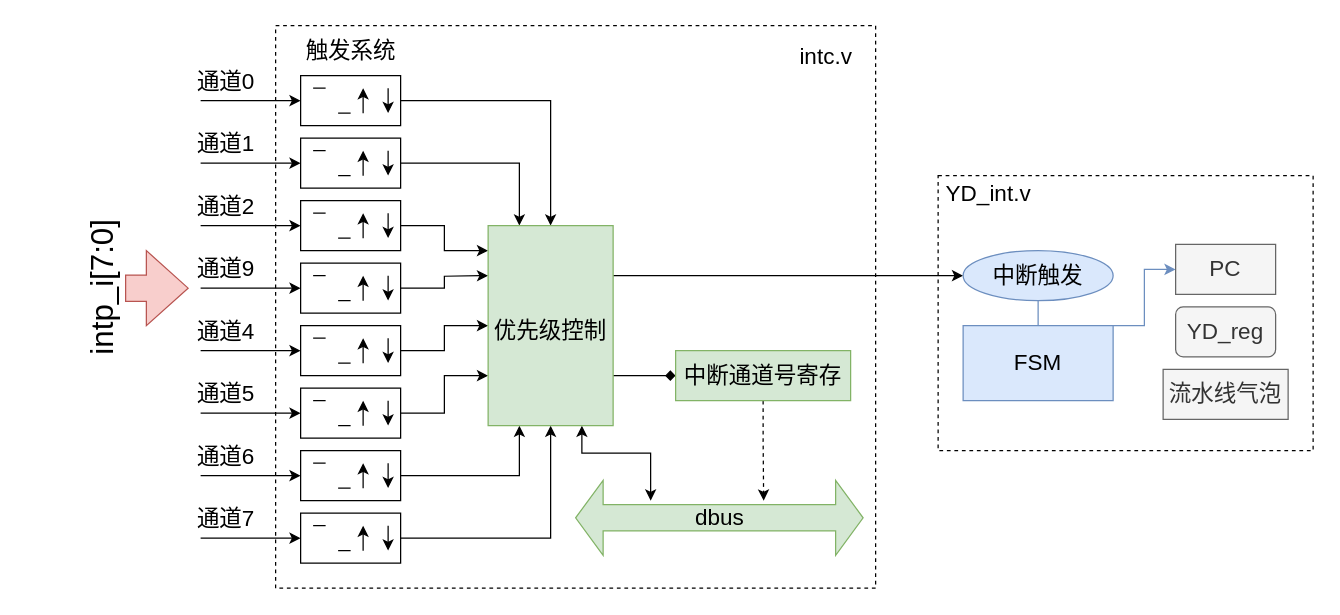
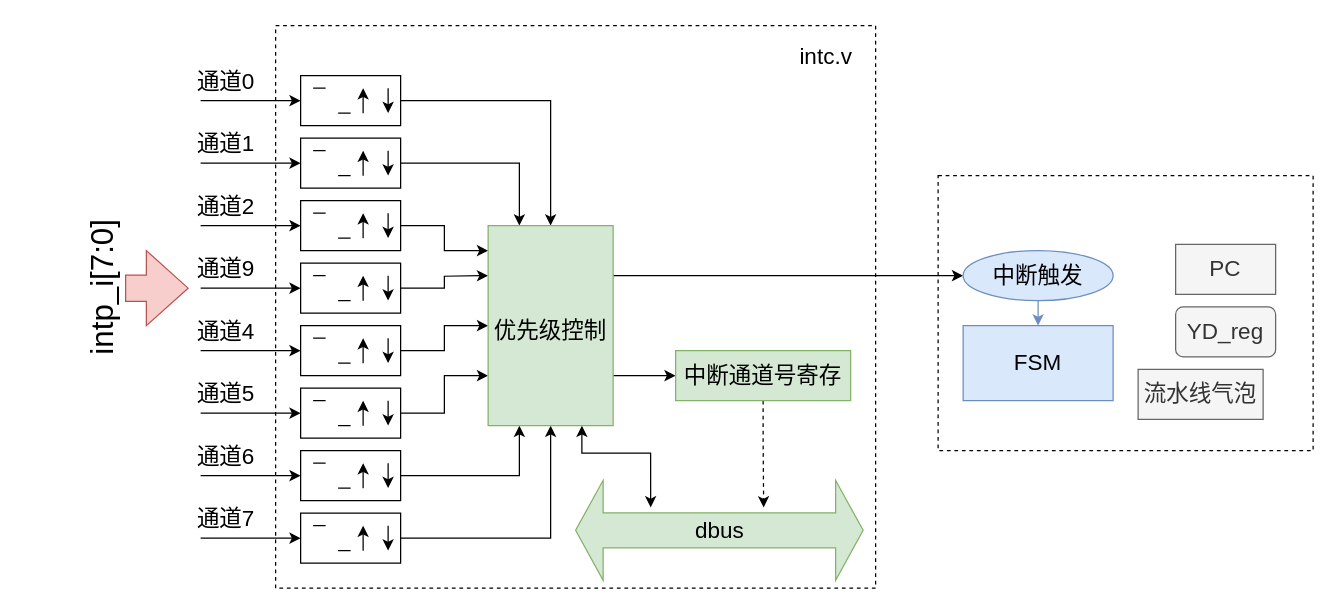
(351, 51) -> none
(988, 194) -> none
(1144, 303) -> (1038, 316)
(665, 376) -> (666, 376)
(1226, 394) -> (1201, 394)
(719, 518) -> (719, 530)
